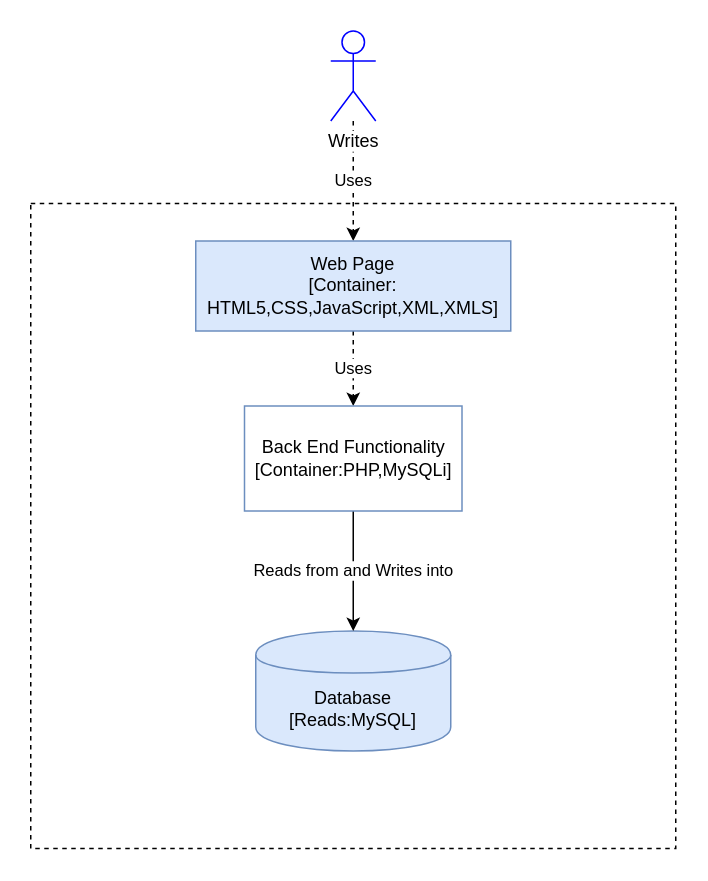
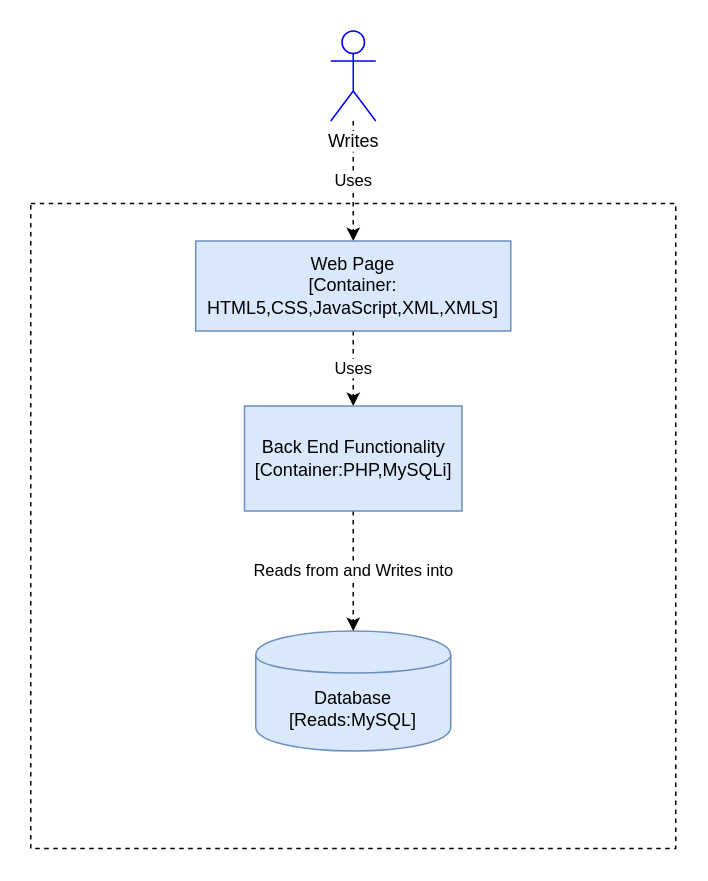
(353, 458) -> (353, 458)
(353, 535) -> (353, 535)
